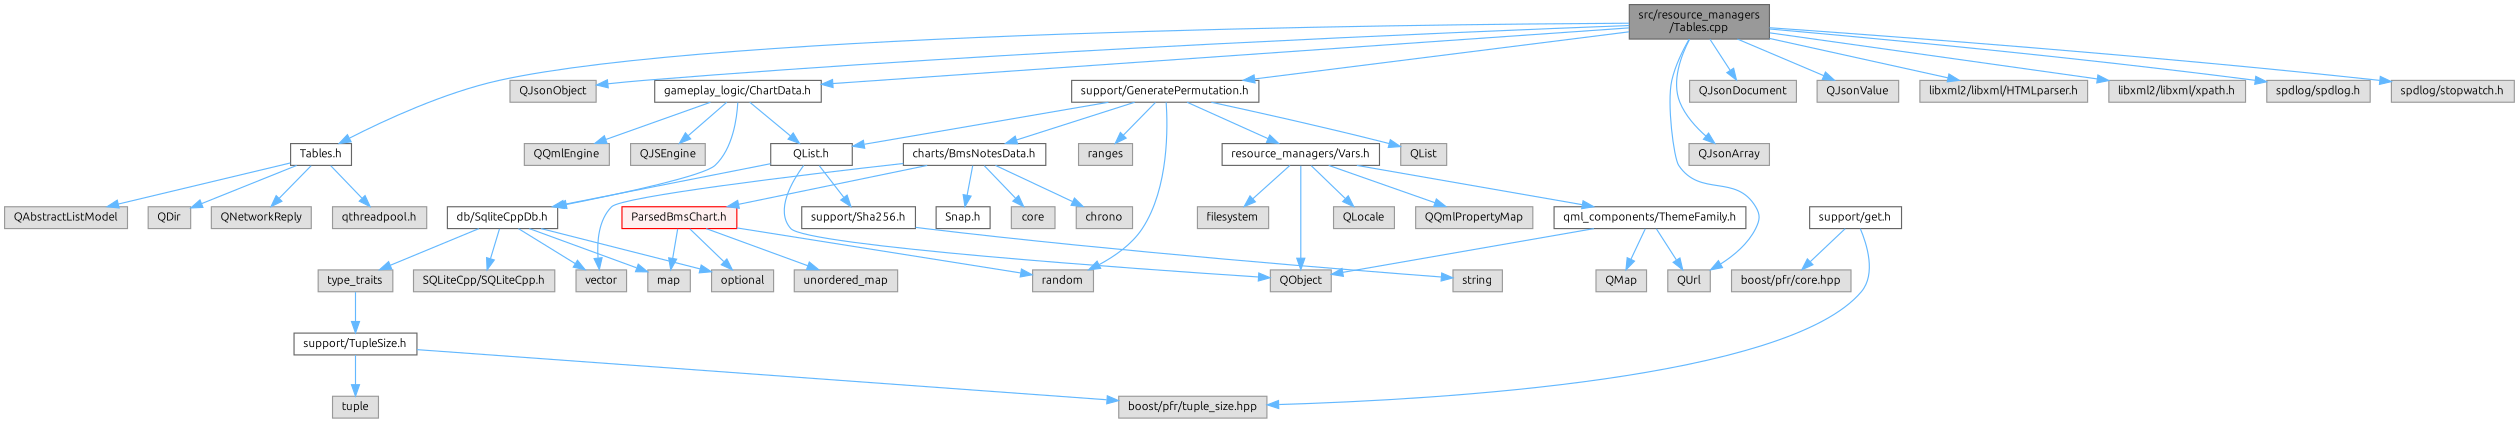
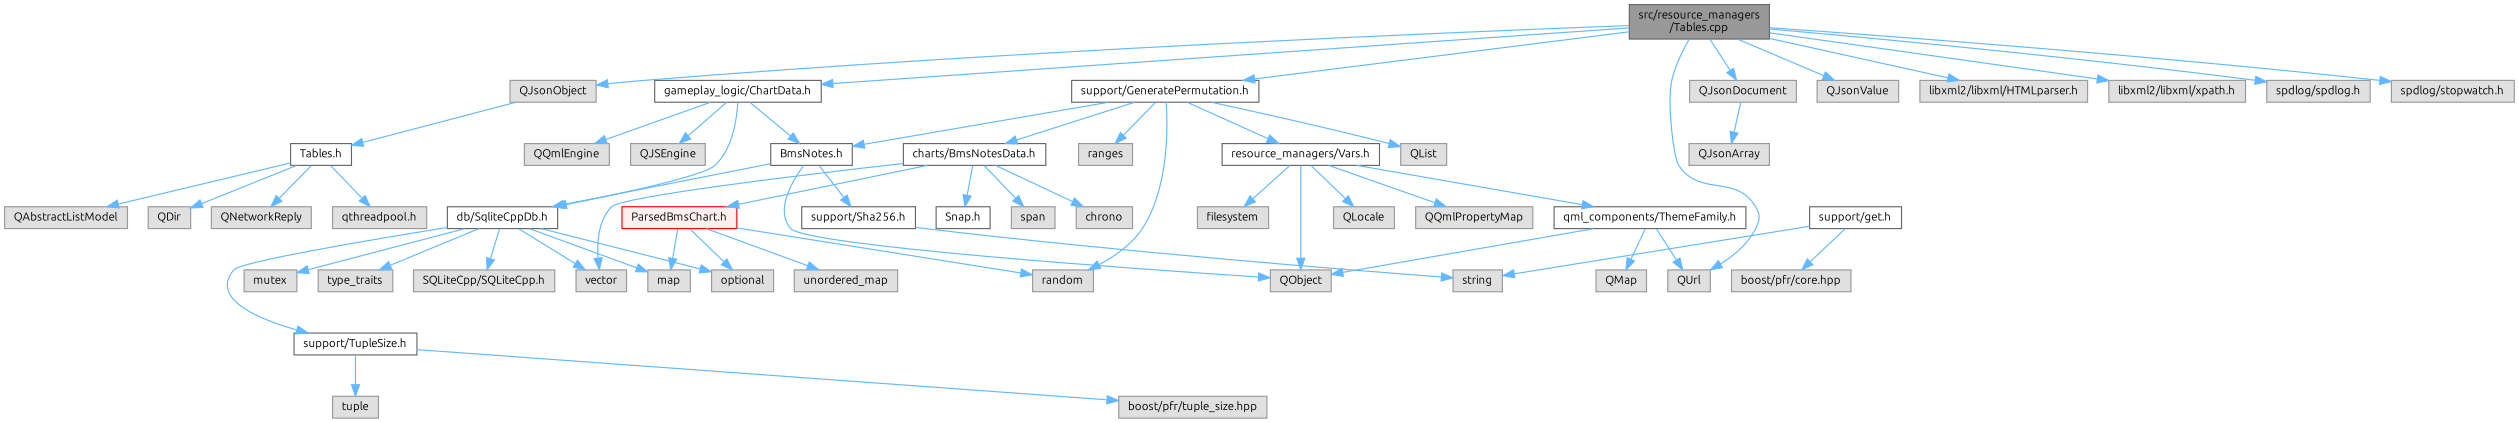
(983, 38) -> (439, 122)
(1677, 94) -> (1737, 117)
(811, 154) -> (811, 154)
(1033, 218) -> (1033, 218)
none -> (270, 281)
(355, 307) -> (289, 255)
(1612, 378) -> (1655, 251)
